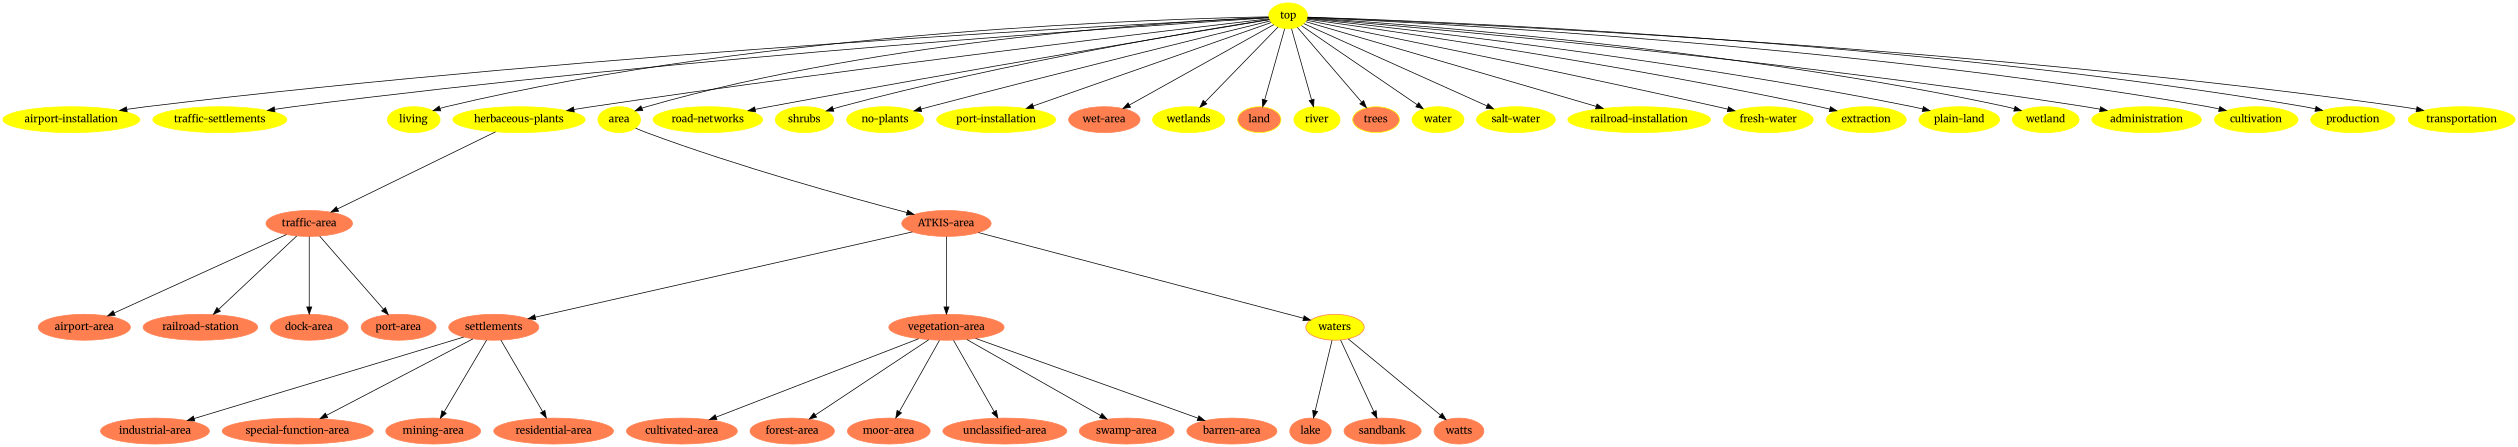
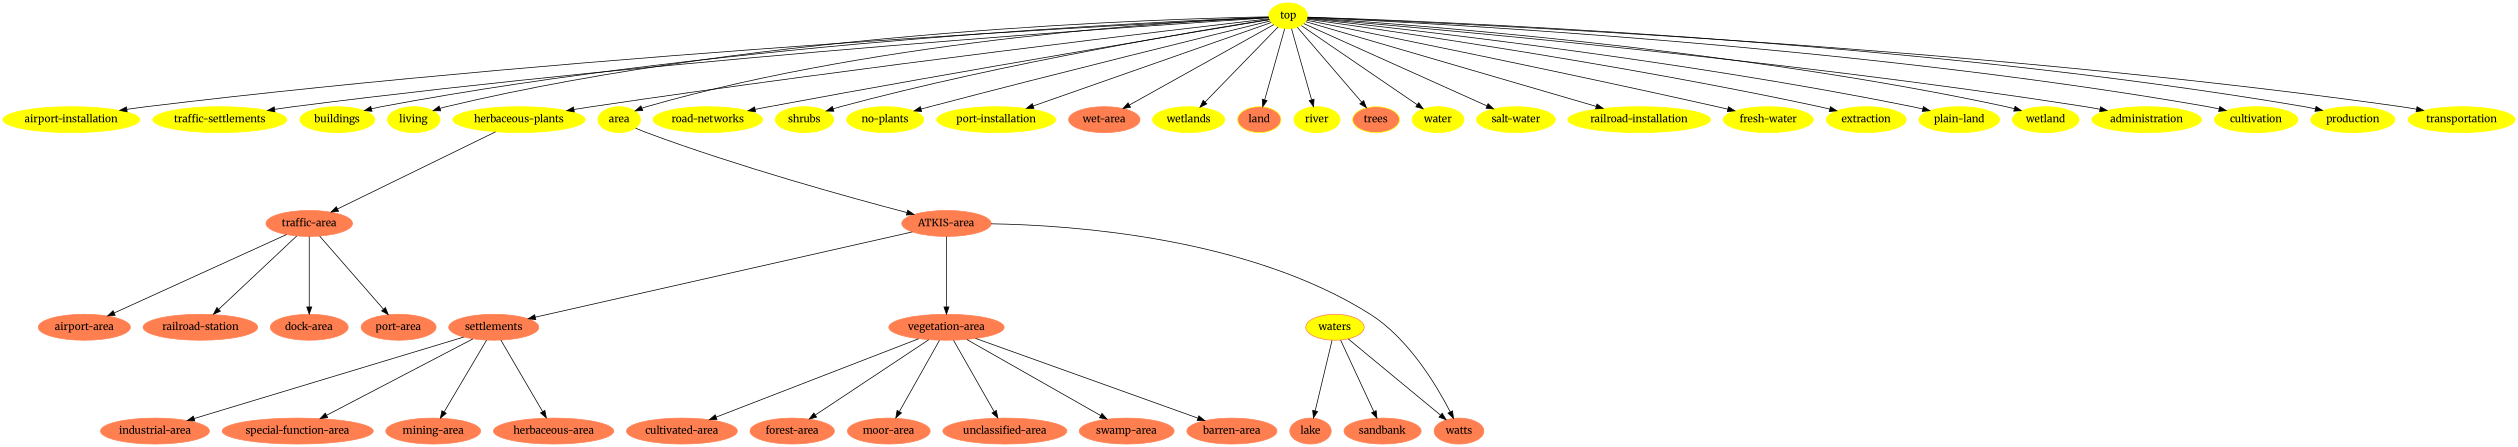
none -> (337, 120)
(1141, 275) -> (1248, 261)
(554, 431) -> (554, 431)
